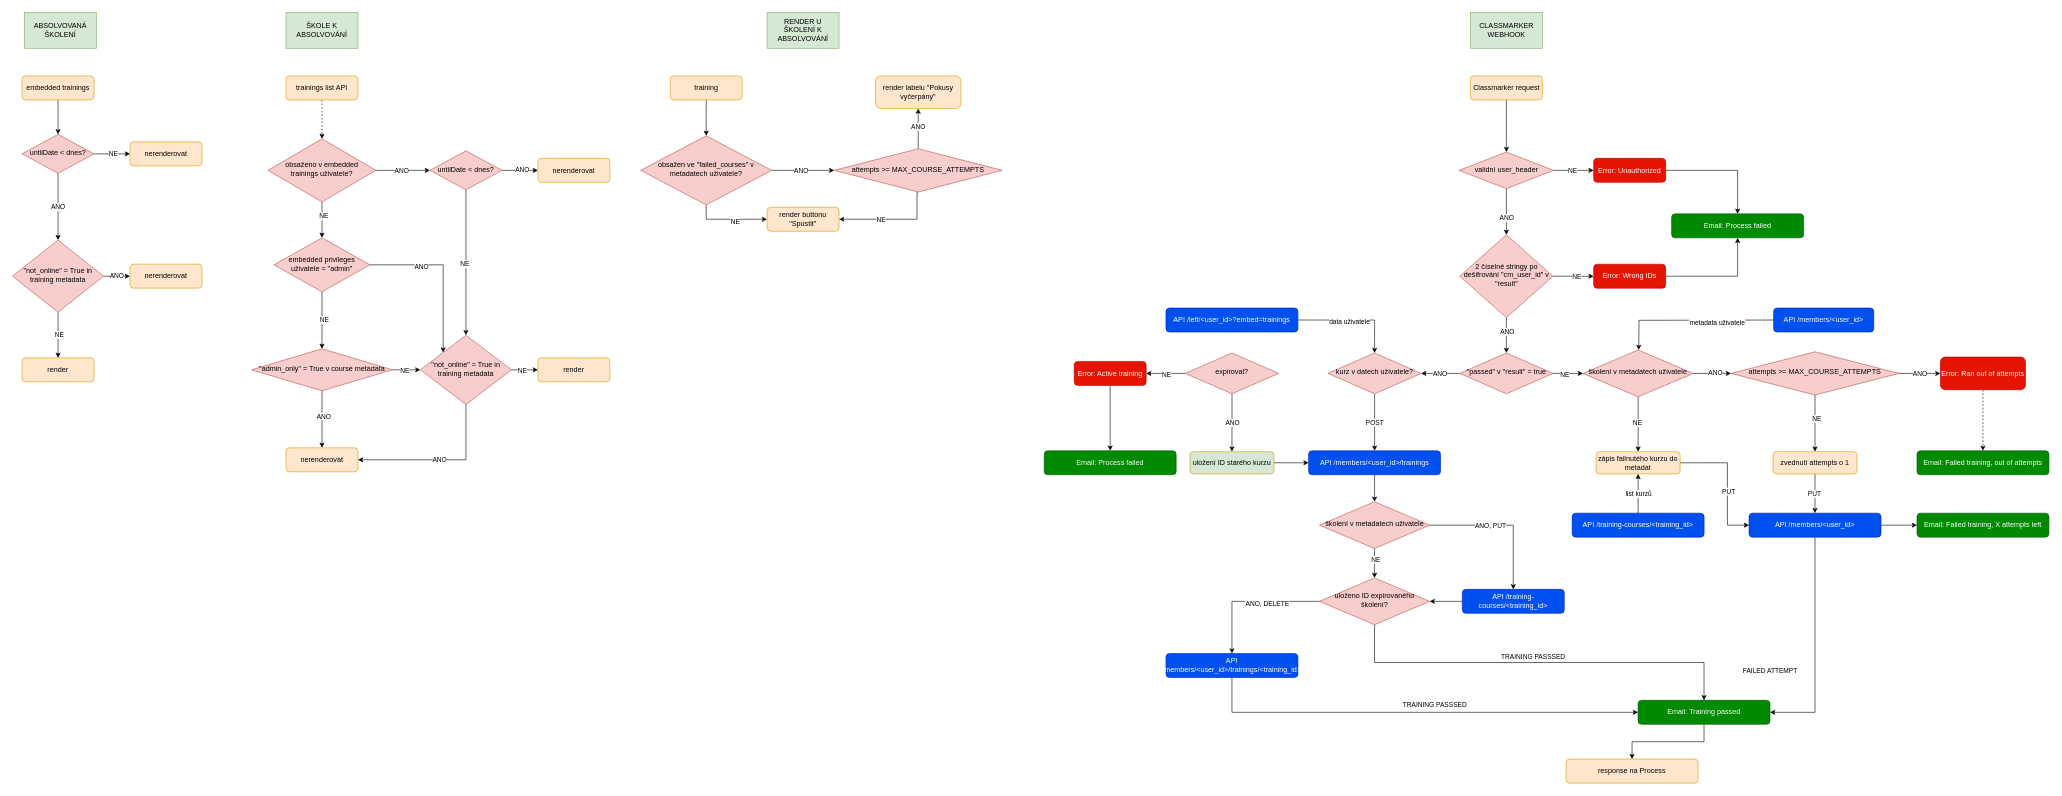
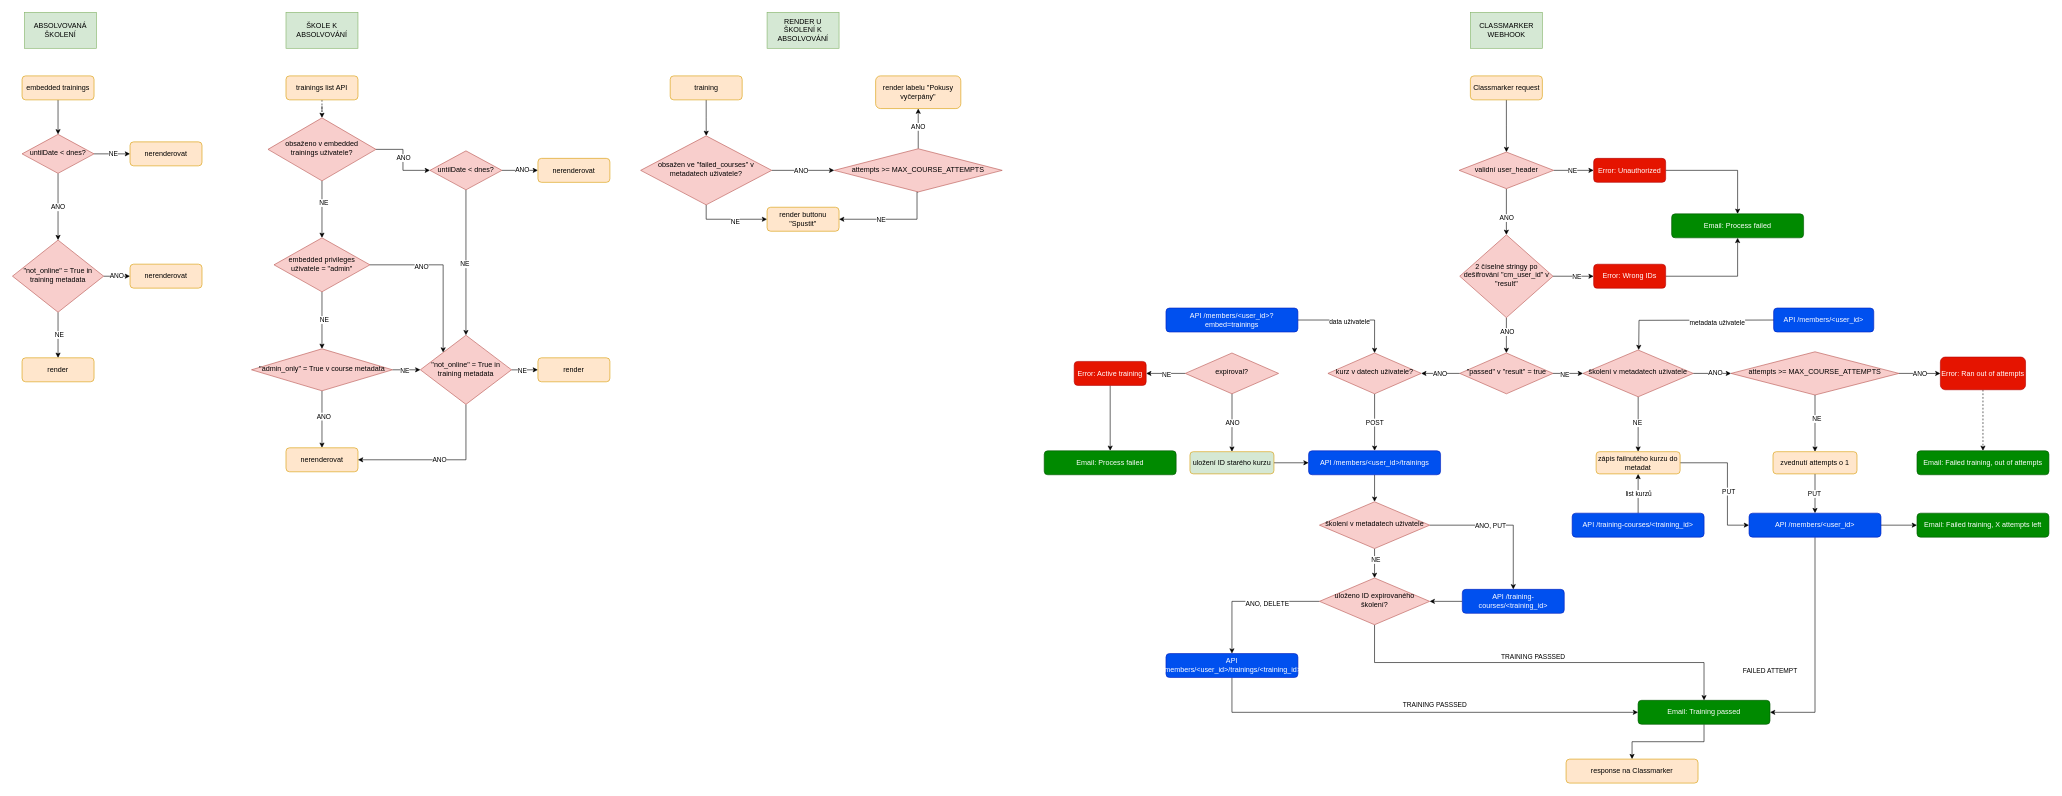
(322, 170) -> (322, 149)
(1232, 320) -> (1232, 320)
(1632, 771) -> (1632, 771)
